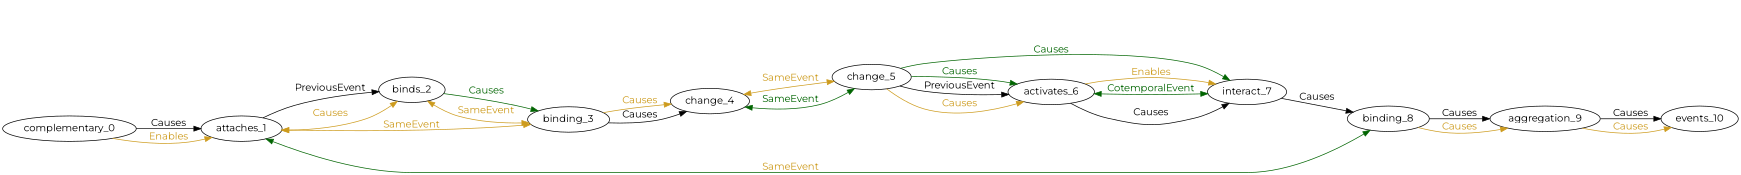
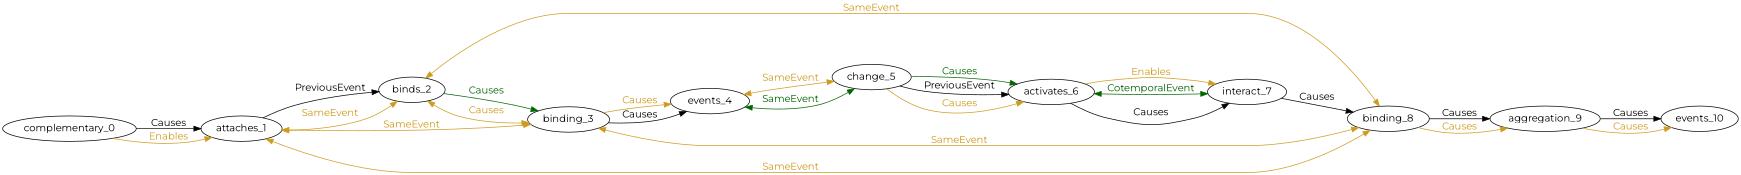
none -> (912, 13)
(1063, 55) -> none
(710, 101) -> (710, 101)
(486, 111) -> (486, 111)
(330, 113) -> (330, 113)
none -> (979, 146)
(820, 172) -> (820, 172)
